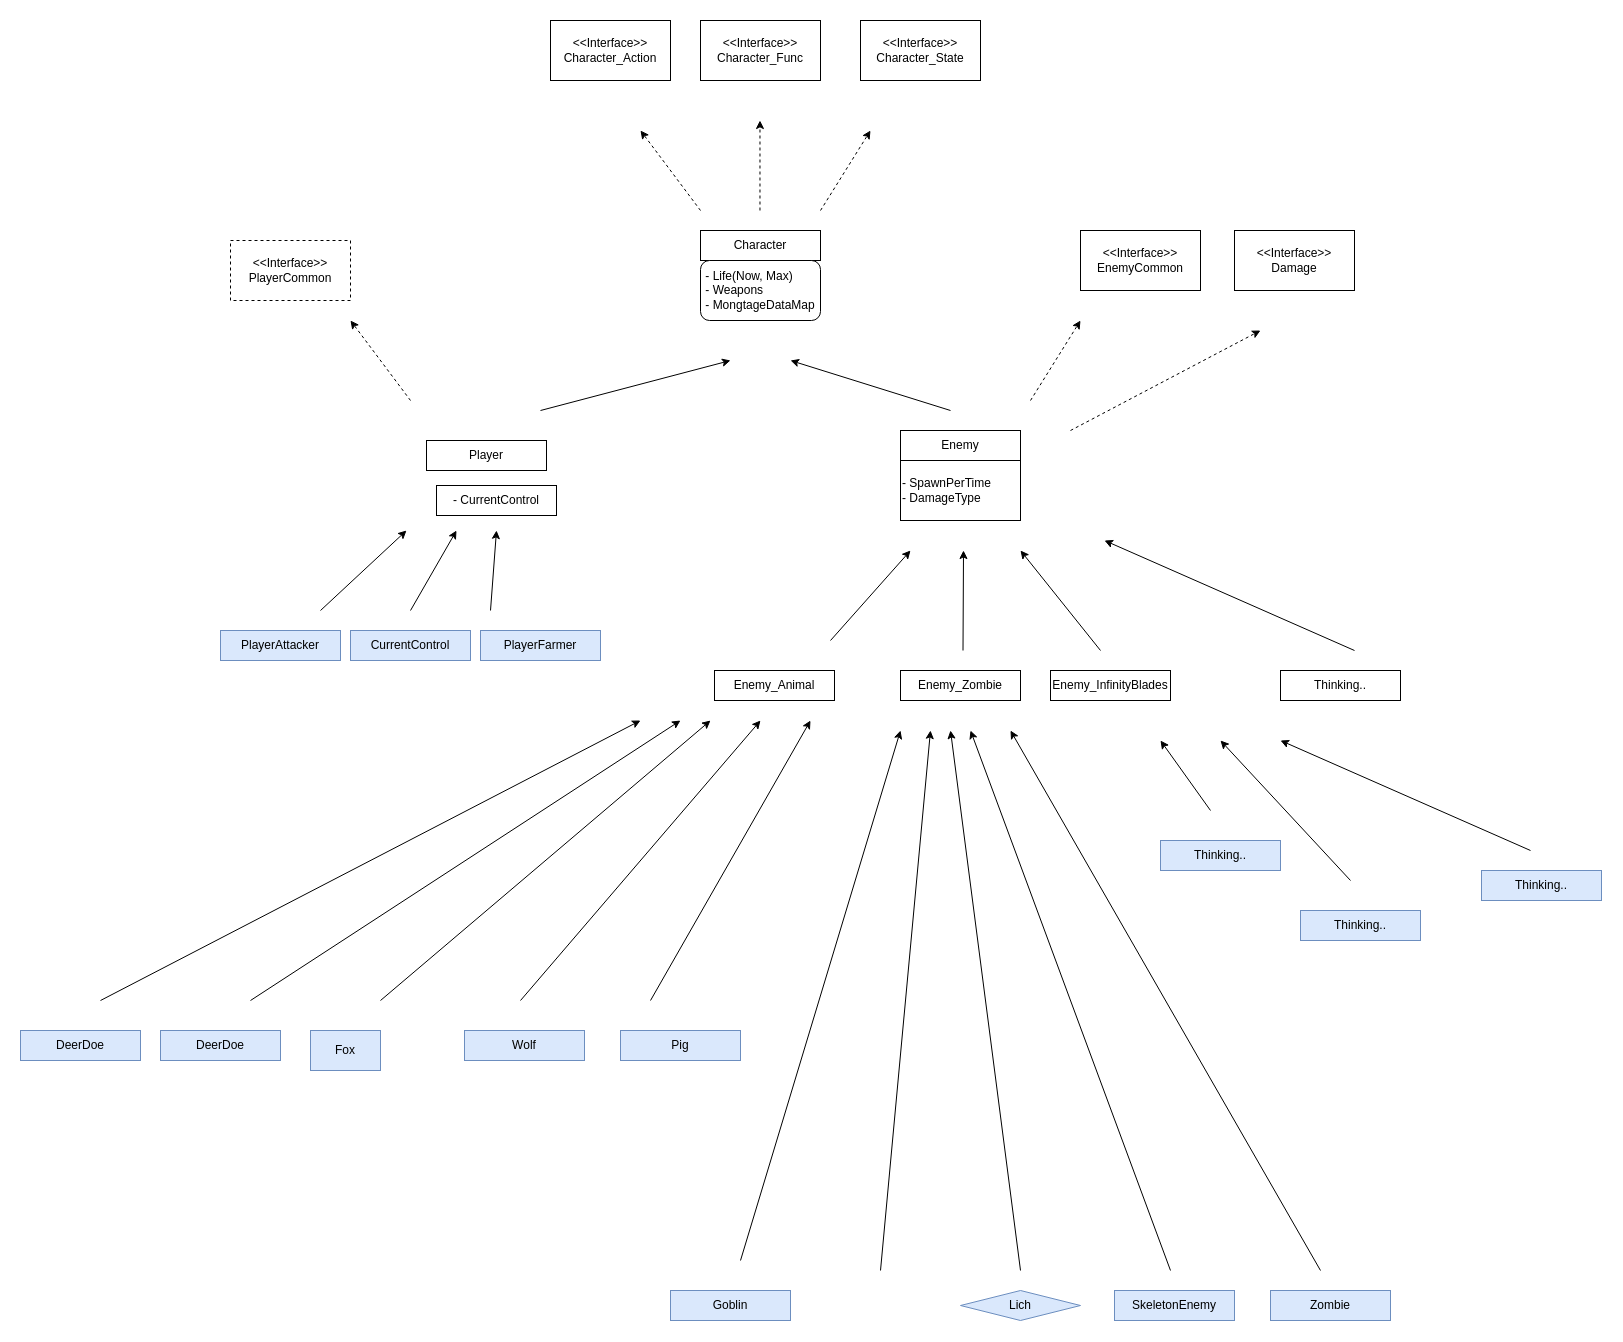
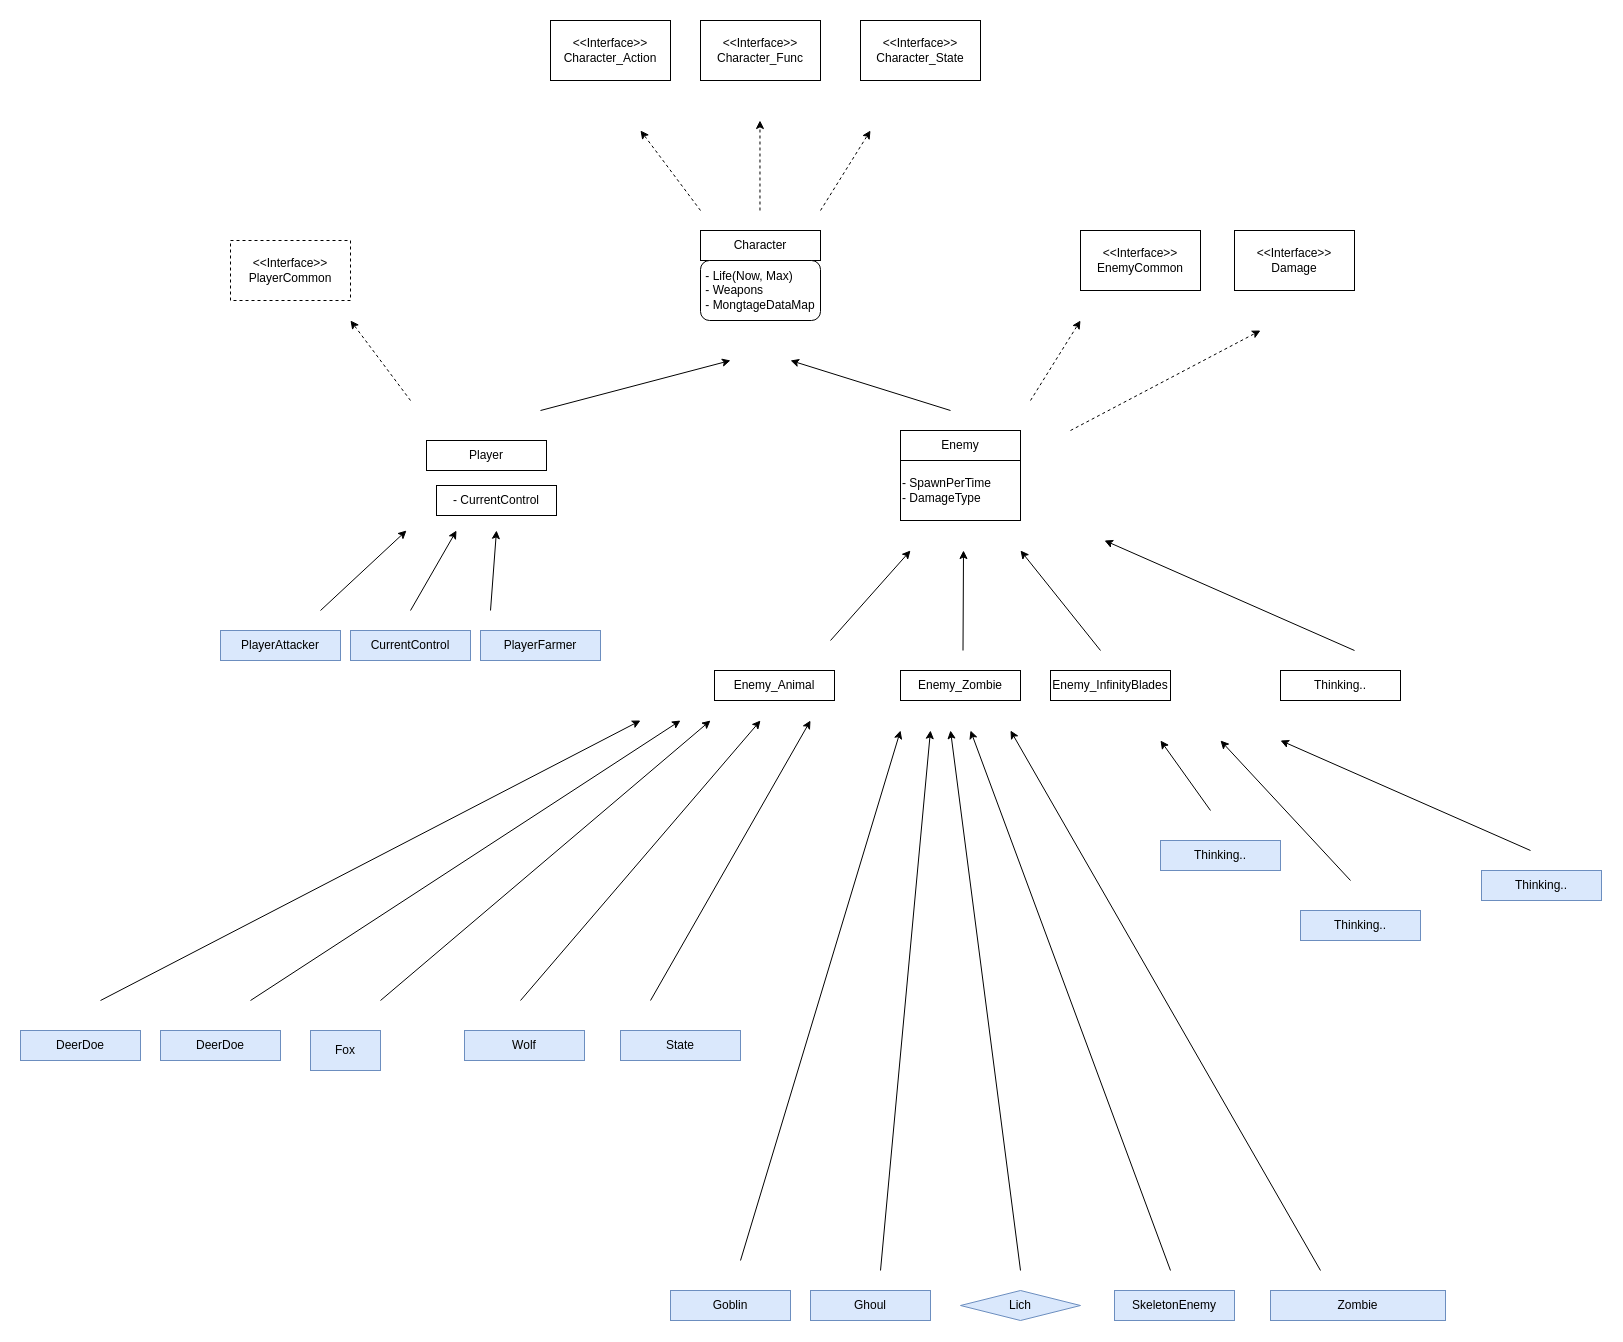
(681, 1046) -> (681, 1046)
none -> (871, 1306)
(1331, 1306) -> (1358, 1306)
